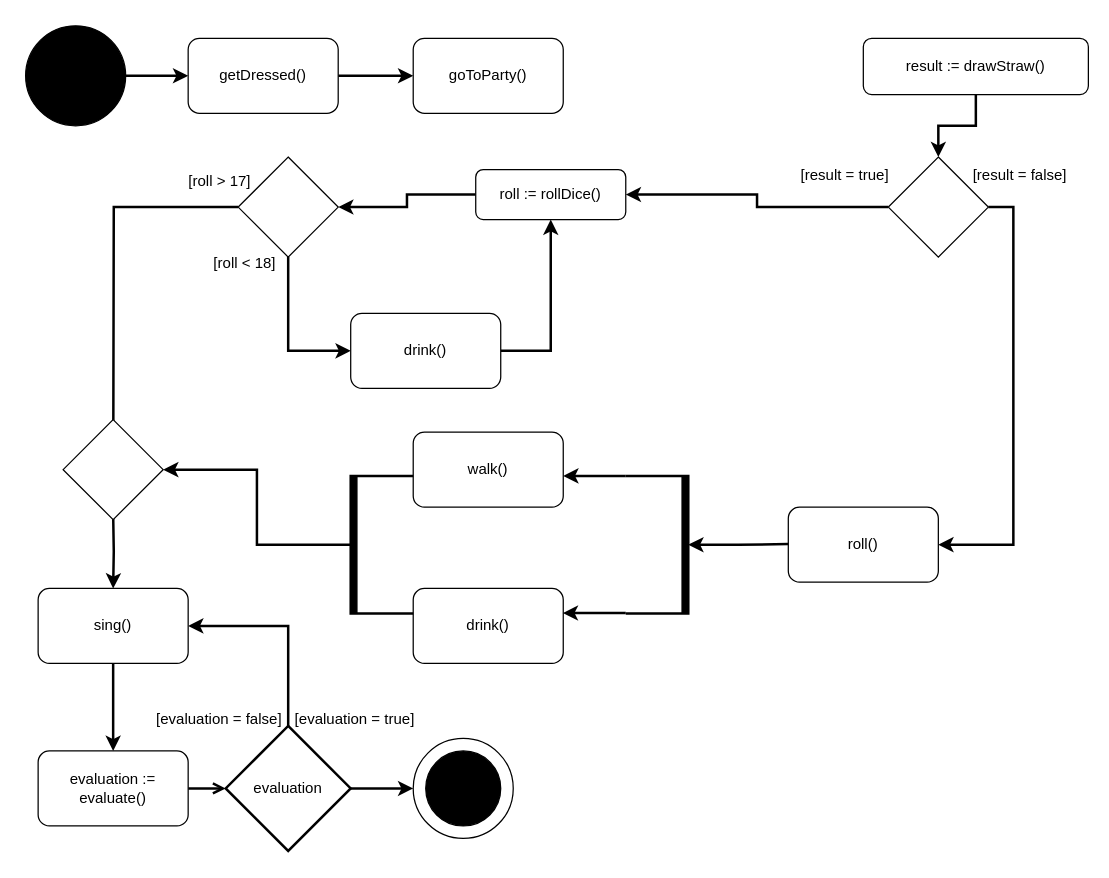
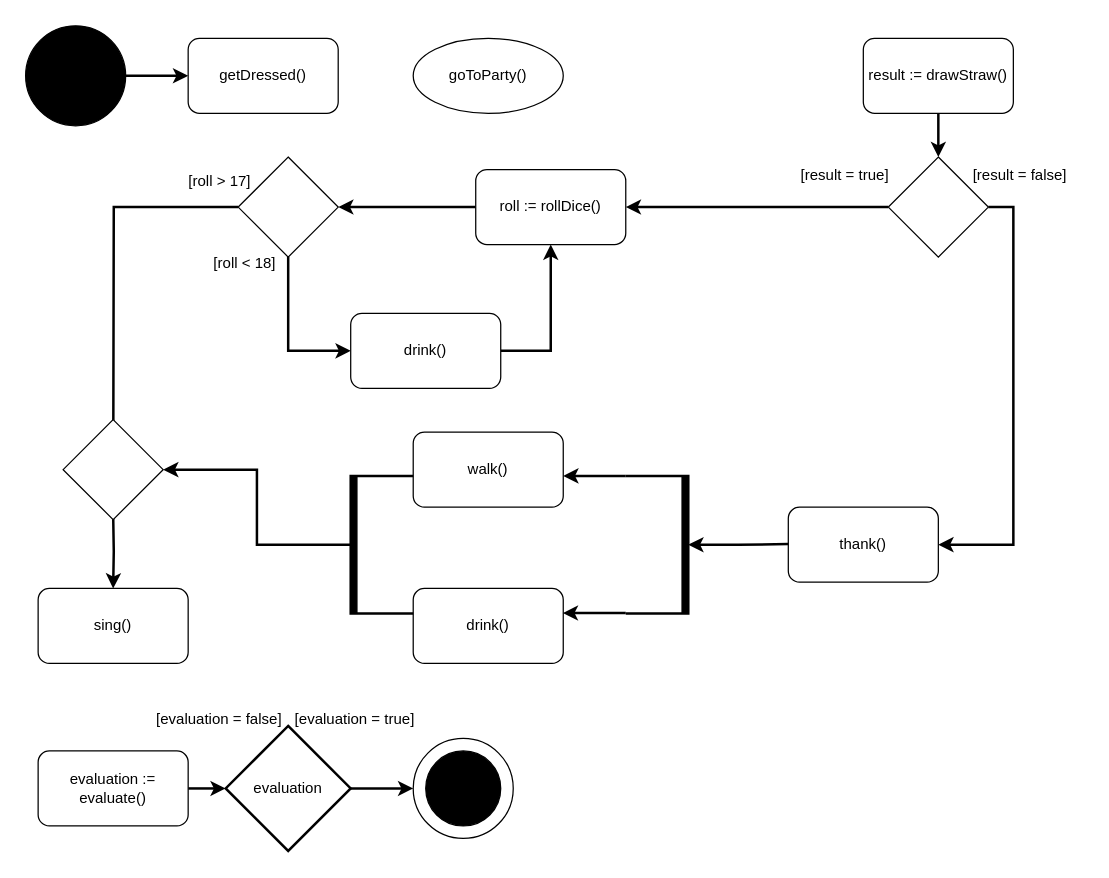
(976, 66) -> (938, 76)
(370, 76) -> none
(488, 76) -> (488, 76)
(551, 194) -> (551, 207)
(863, 544) -> (863, 544)
(288, 632) -> none
(113, 701) -> none
(214, 788) -> (213, 788)
